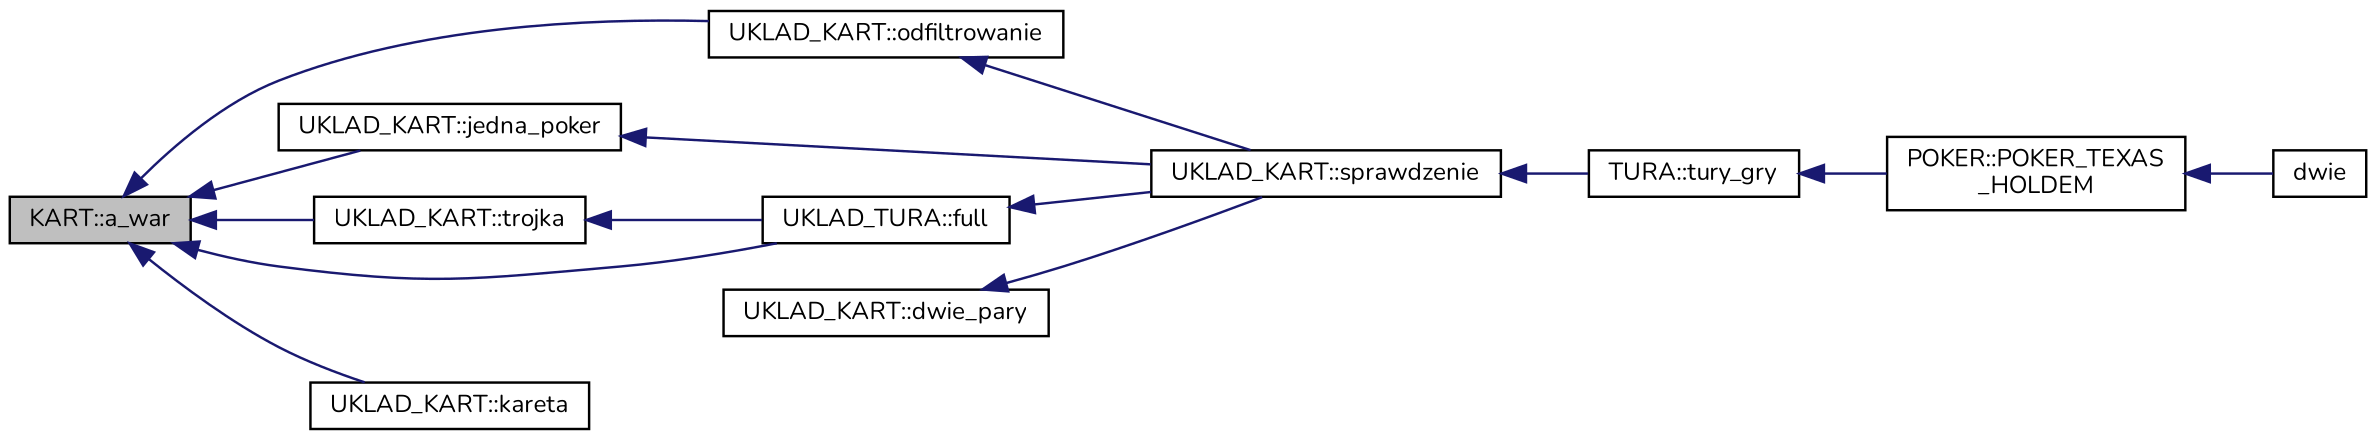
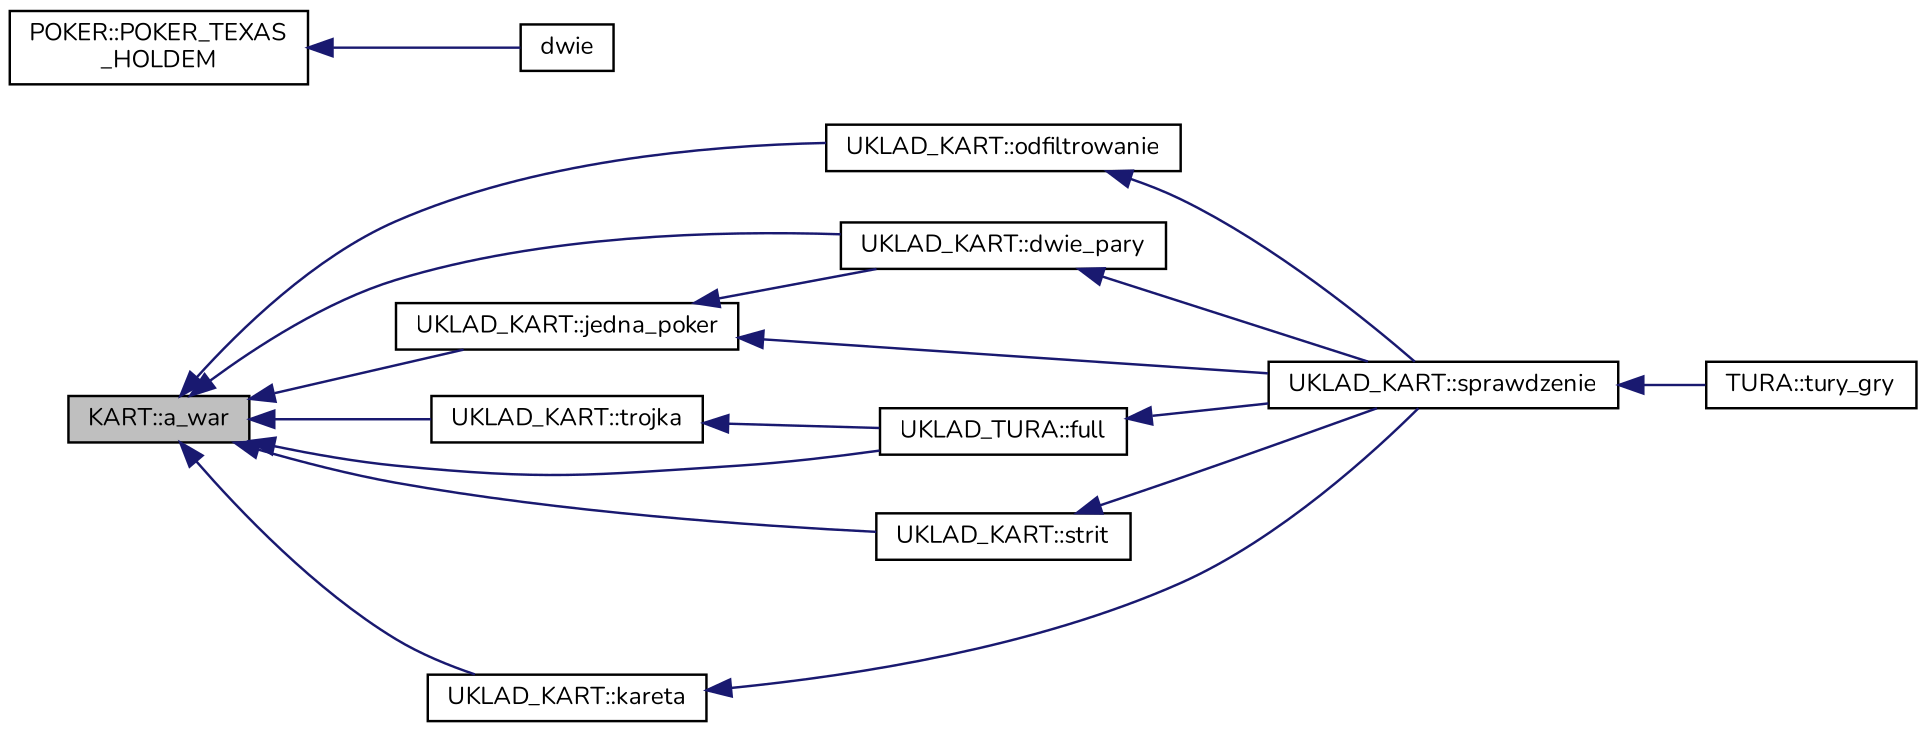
(1855, 174) -> none
none -> (511, 253)
none -> (798, 284)
none -> (1003, 537)
none -> (1103, 613)
